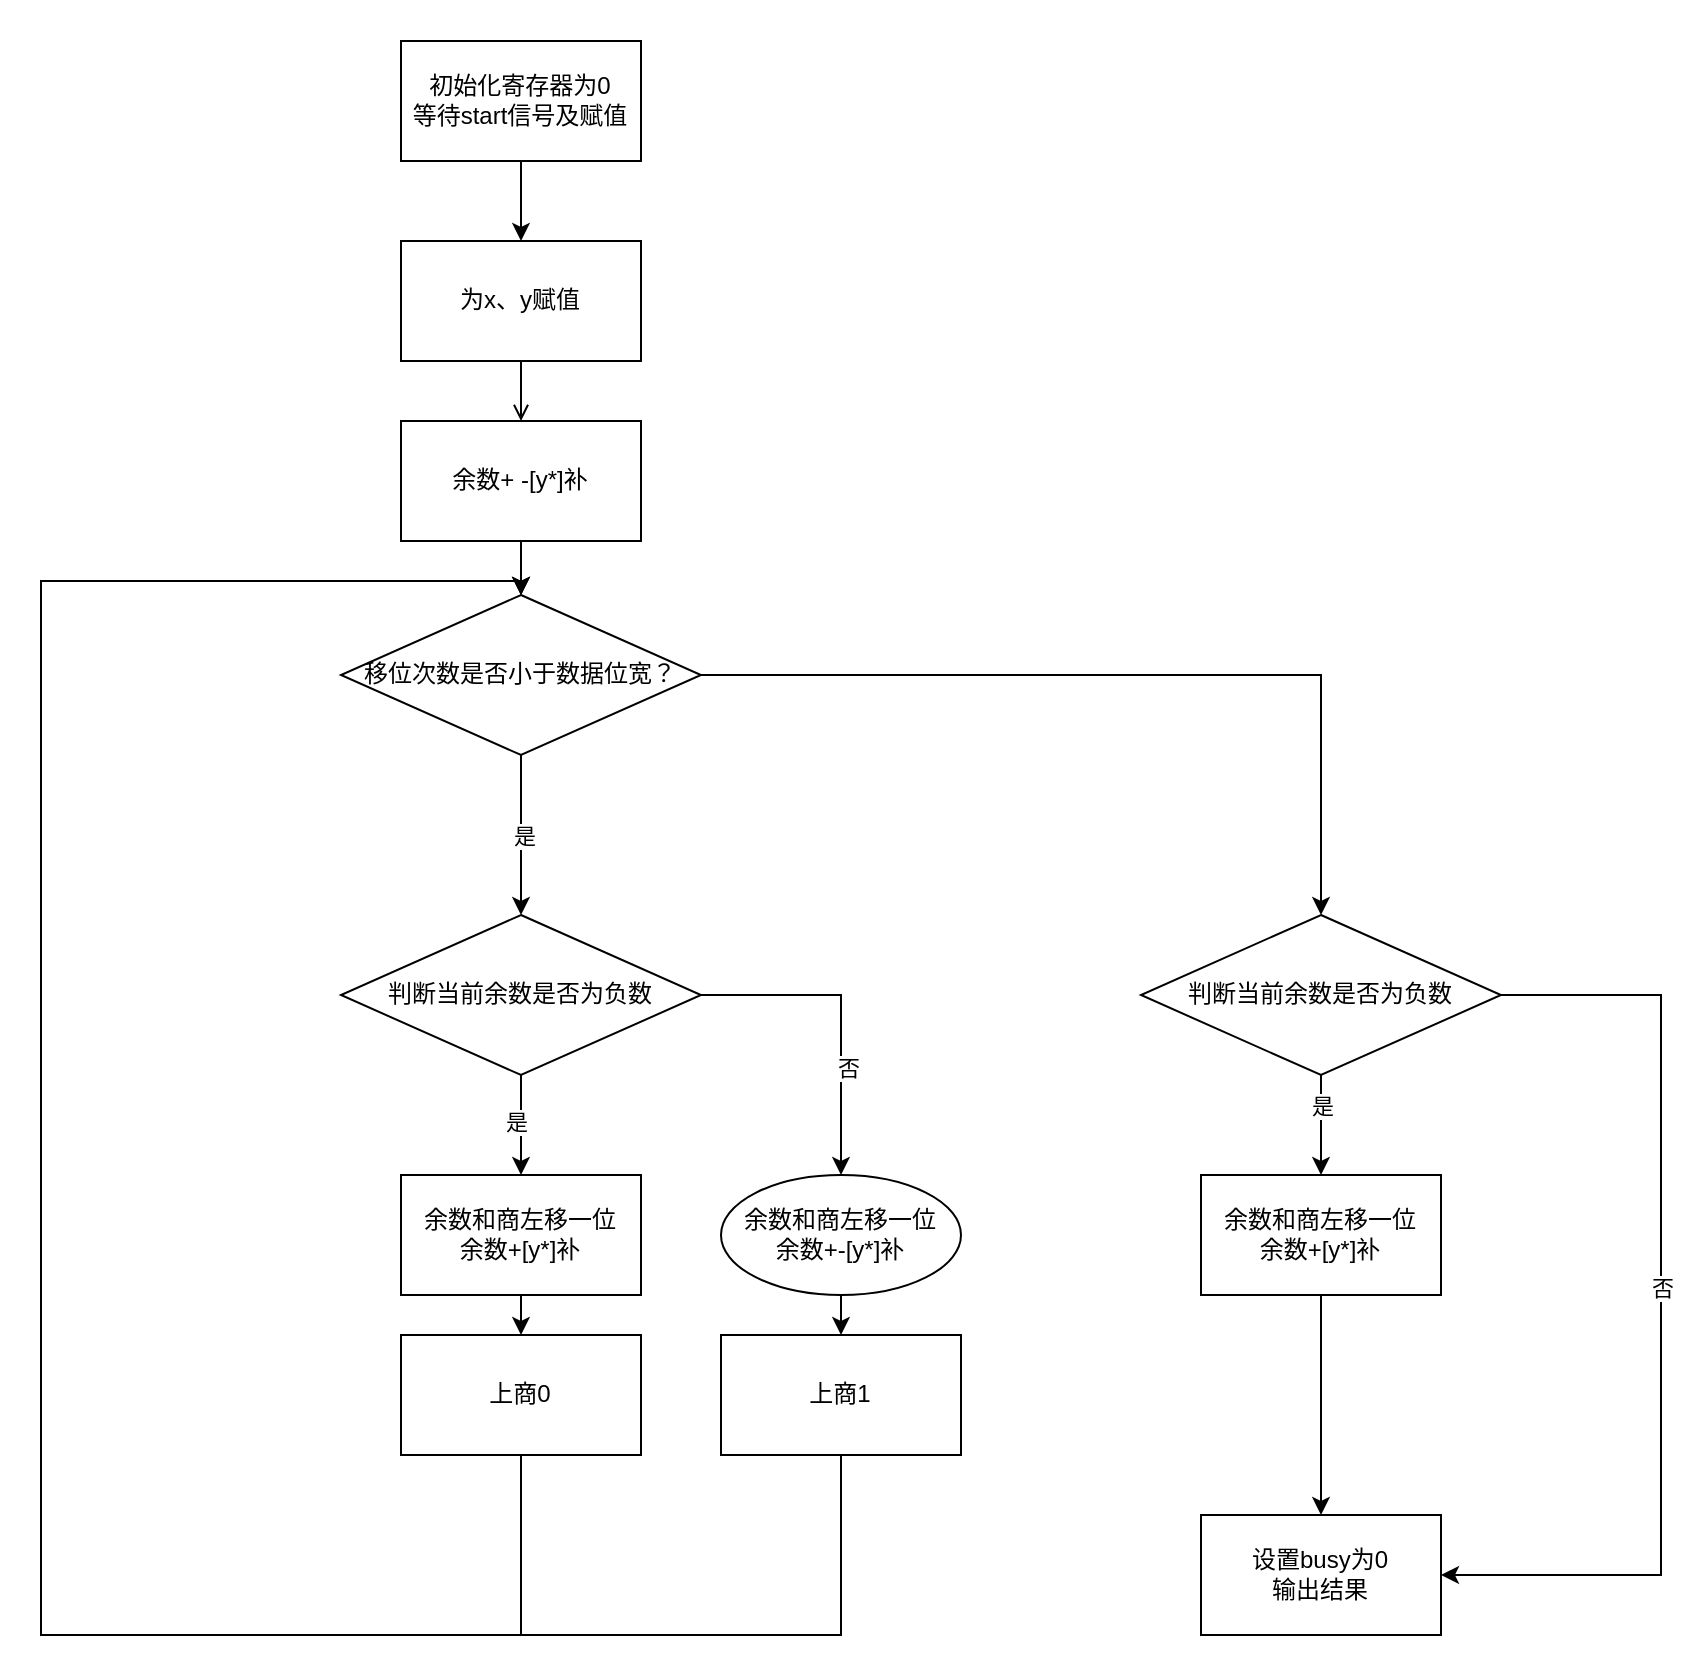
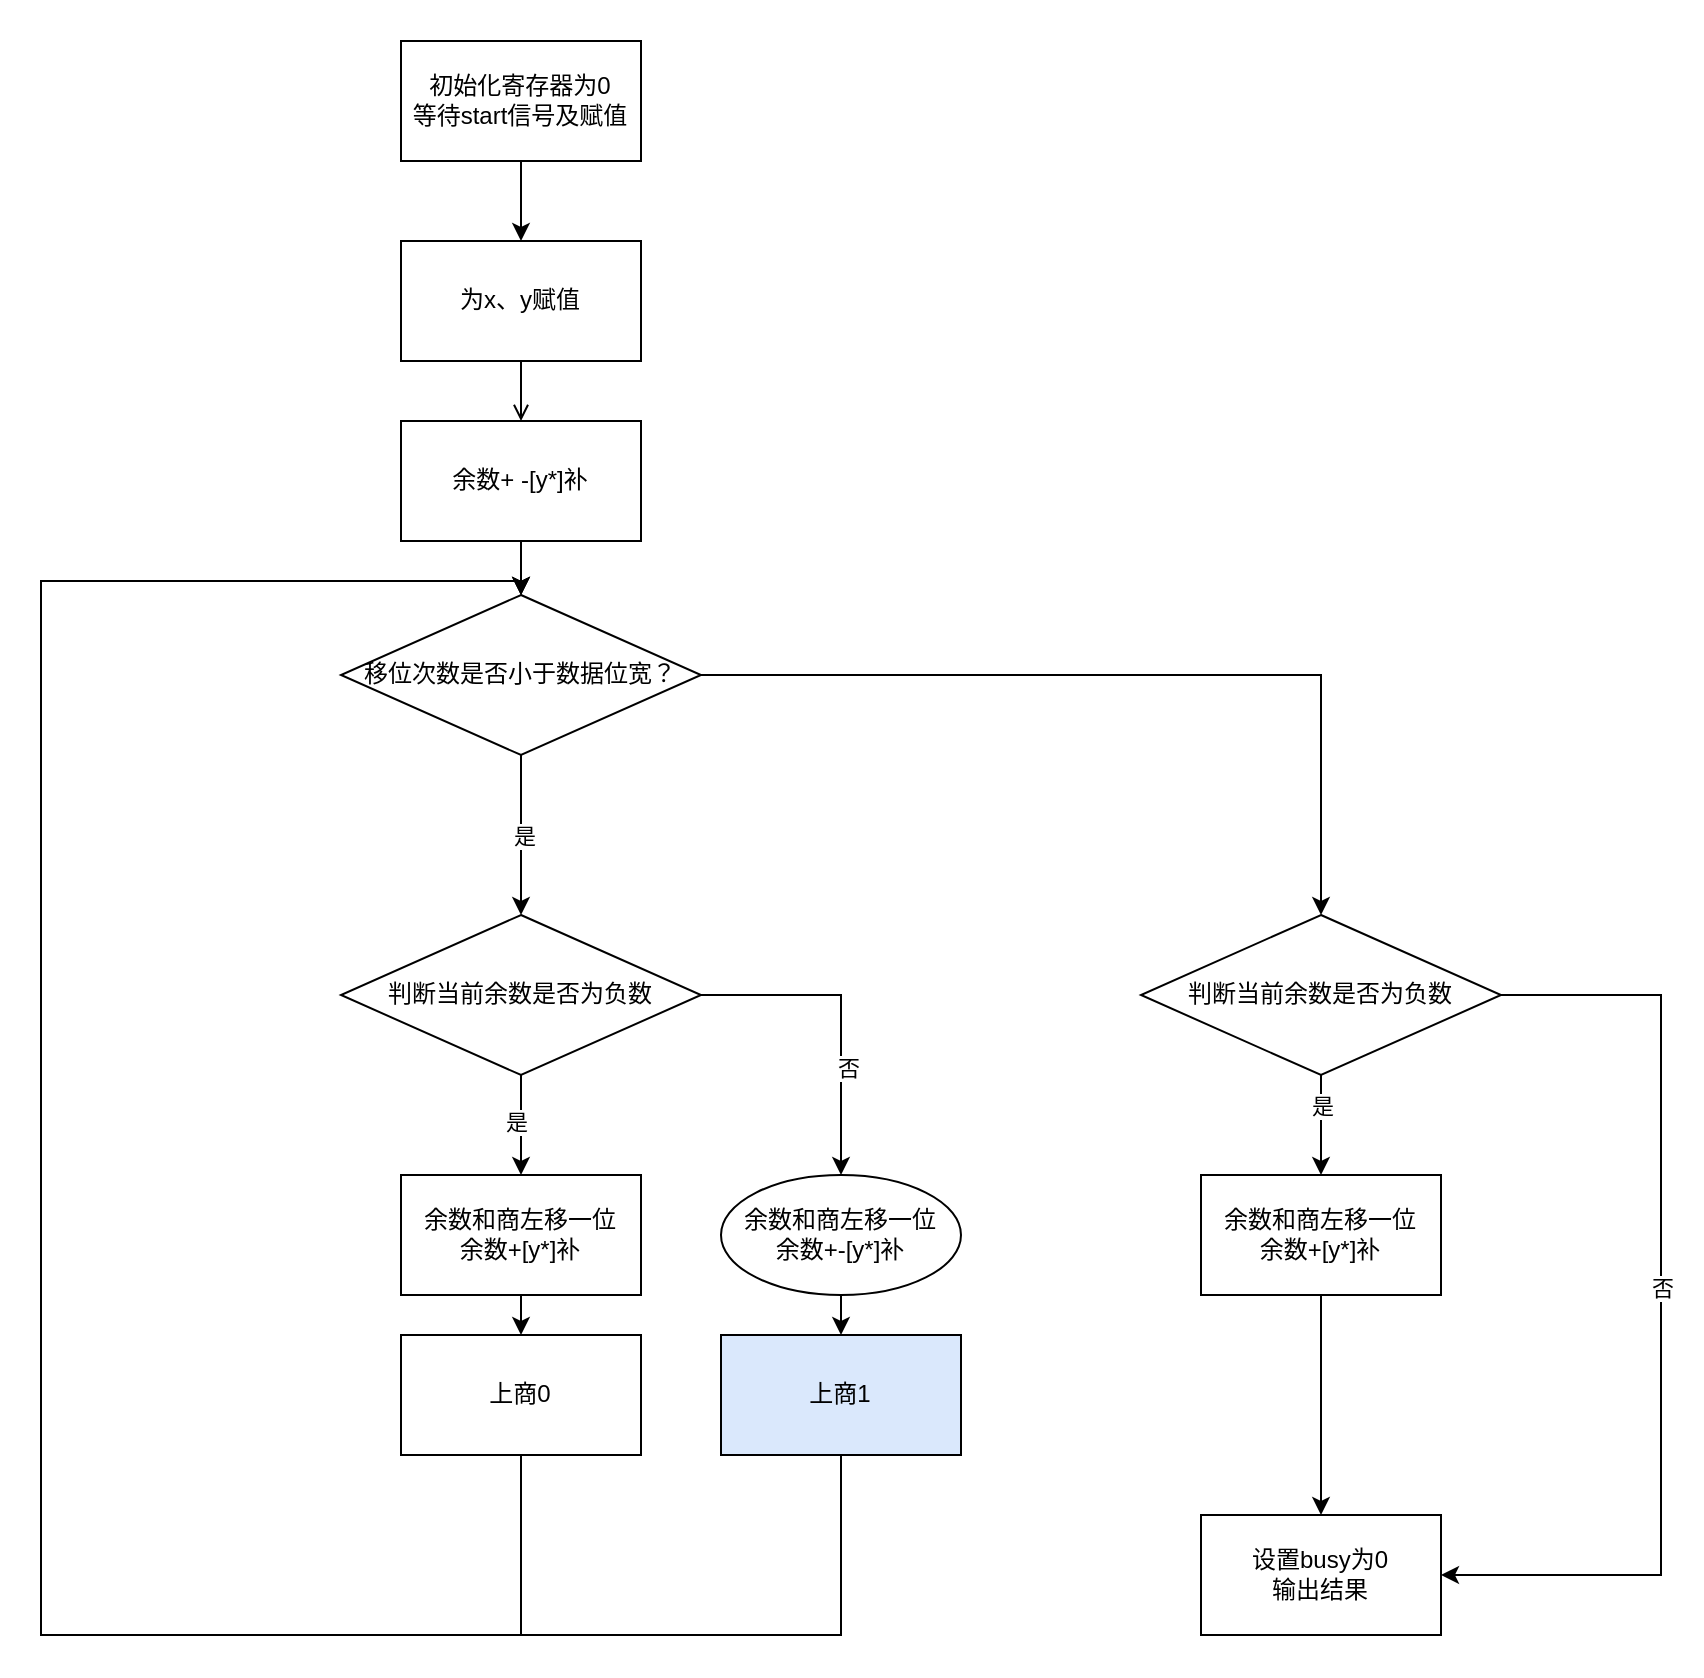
(841, 1395) -> (841, 1395)
